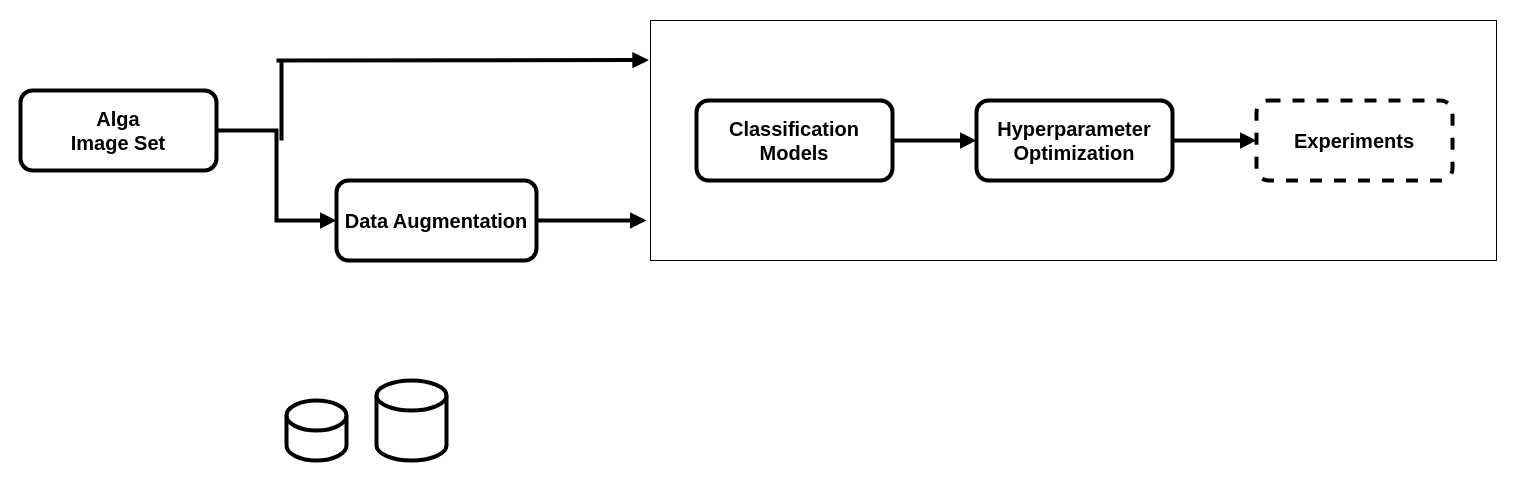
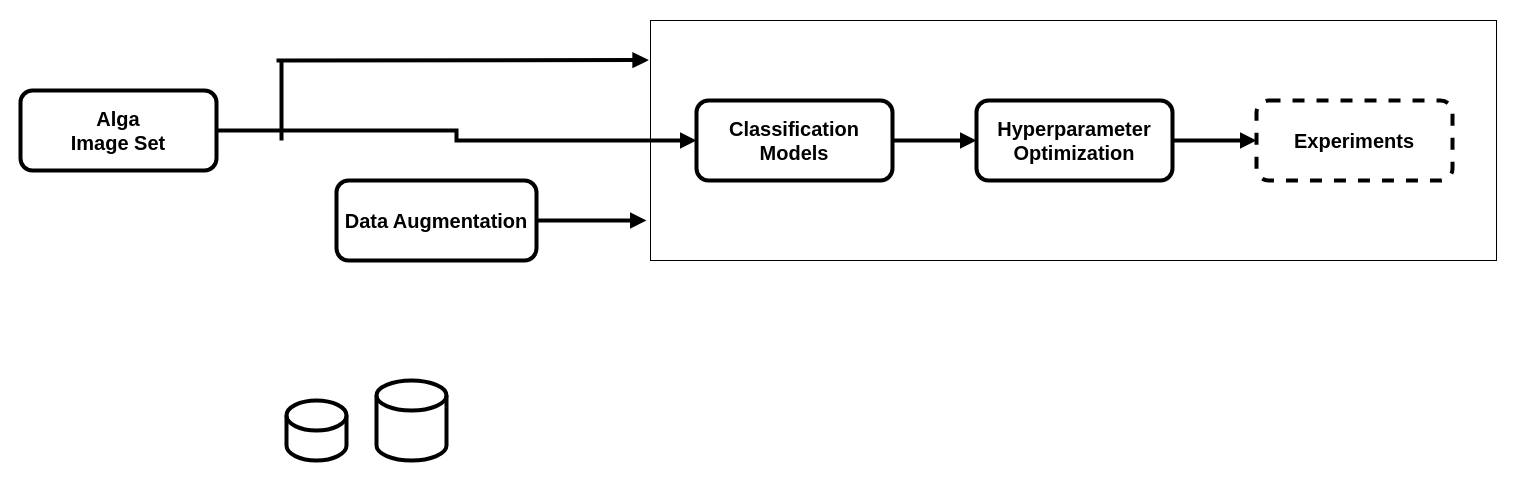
(277, 199) -> (475, 141)
